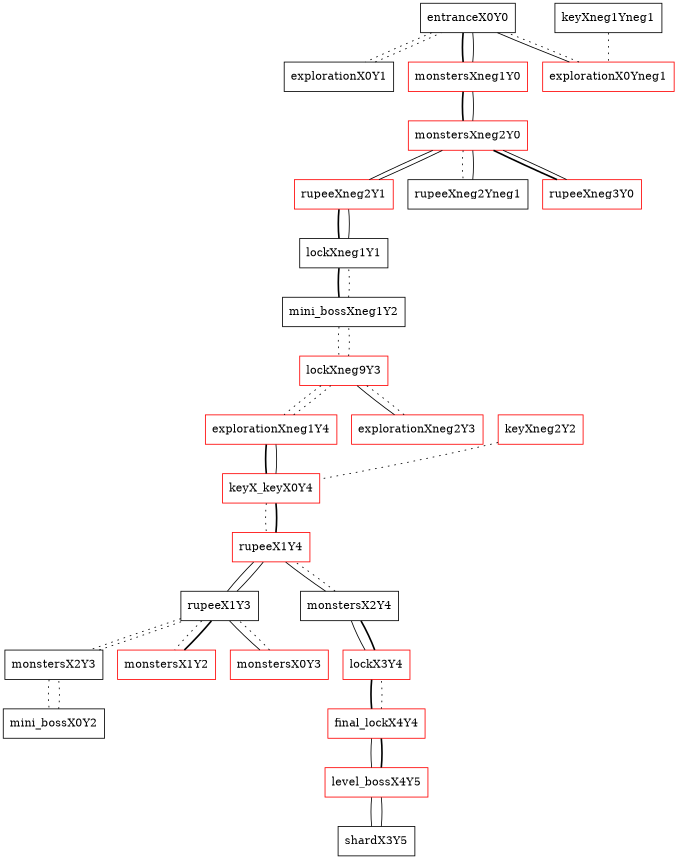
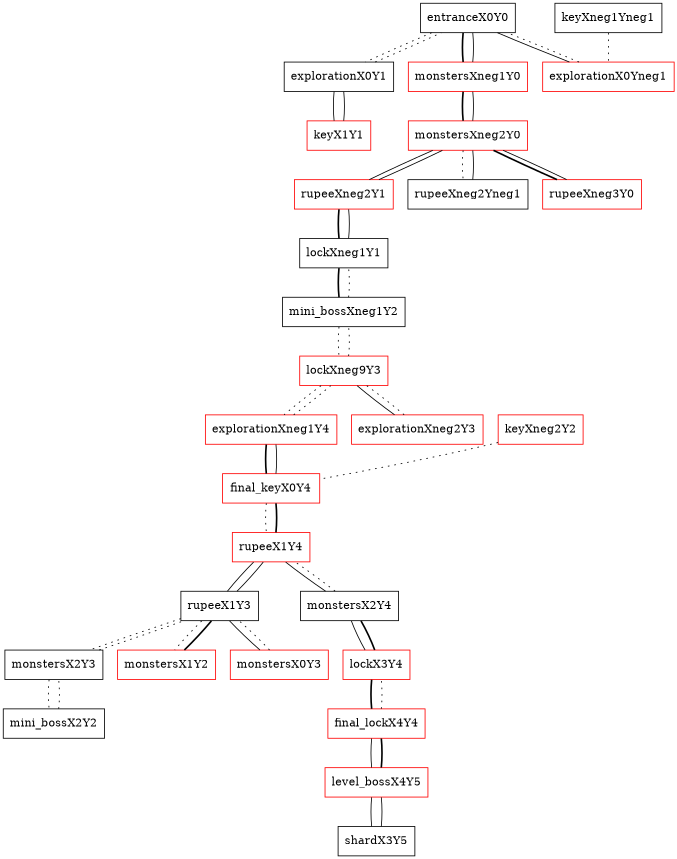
none -> (339, 136)
(271, 488) -> (271, 488)
(54, 724) -> (54, 724)
